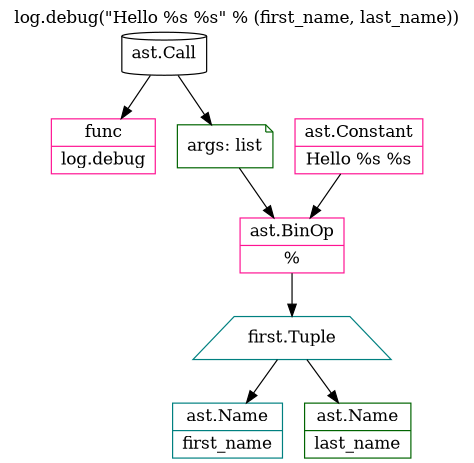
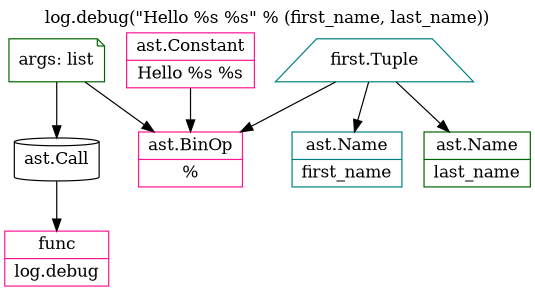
(191, 95) -> (57, 104)
(292, 289) -> (293, 104)
